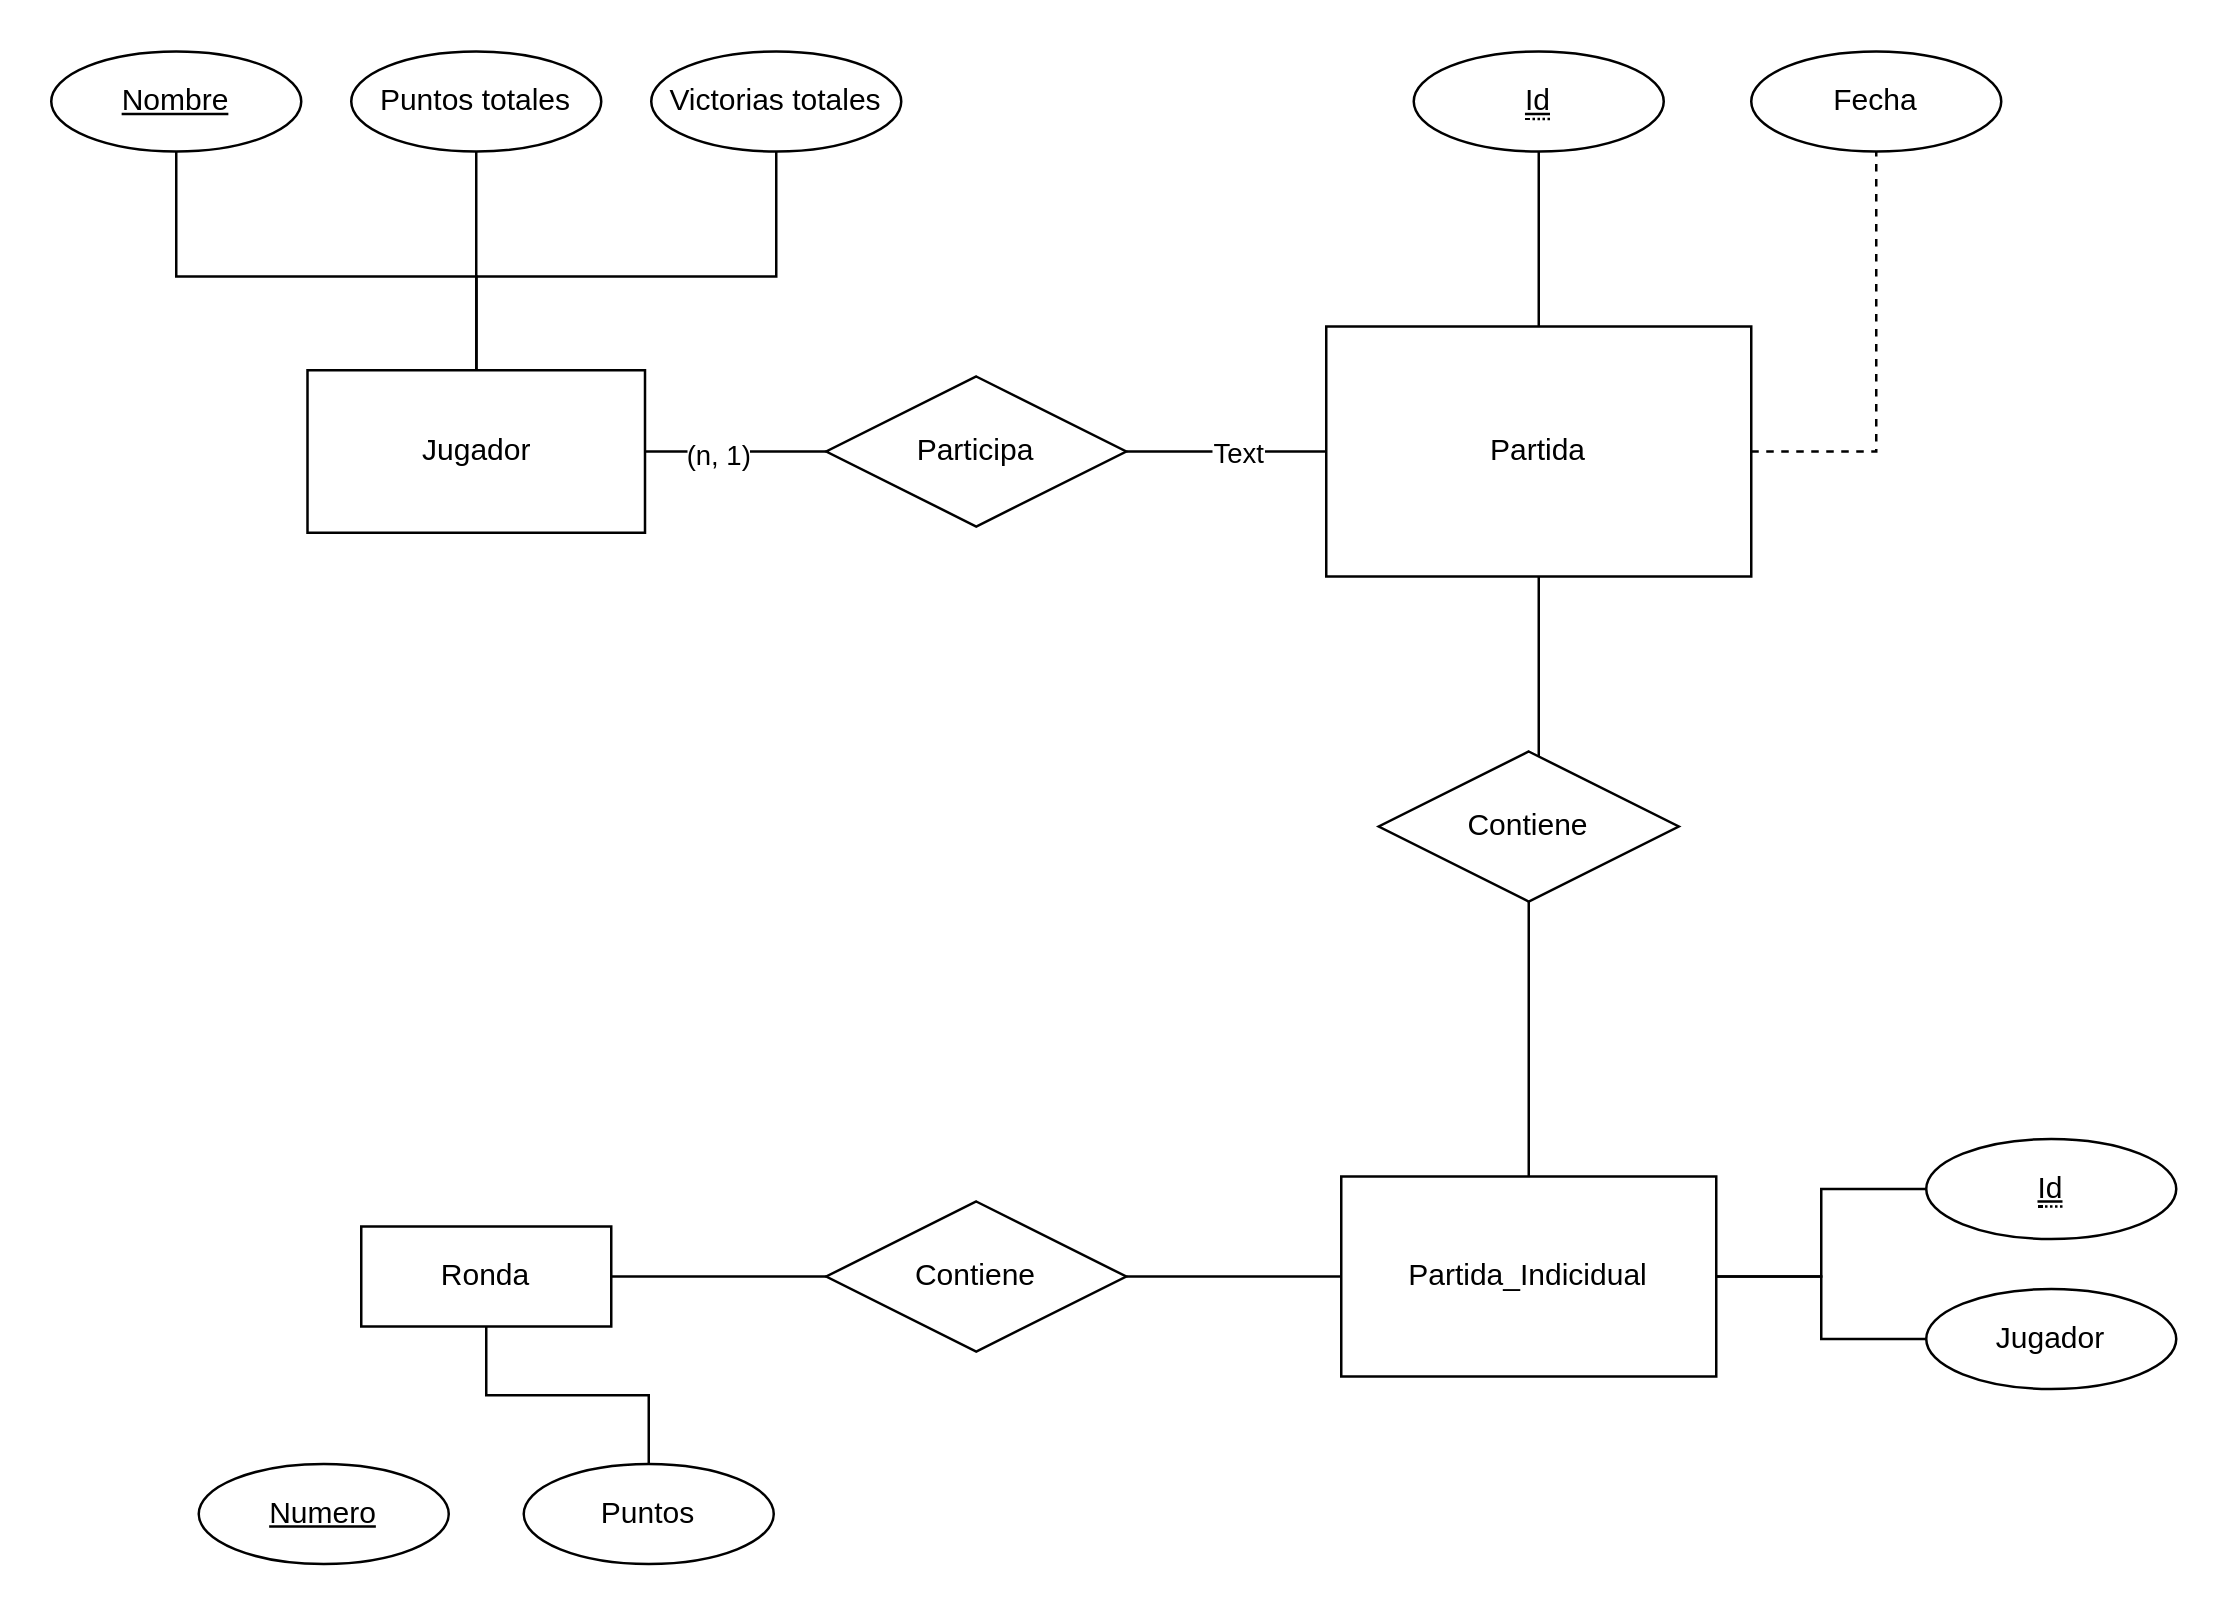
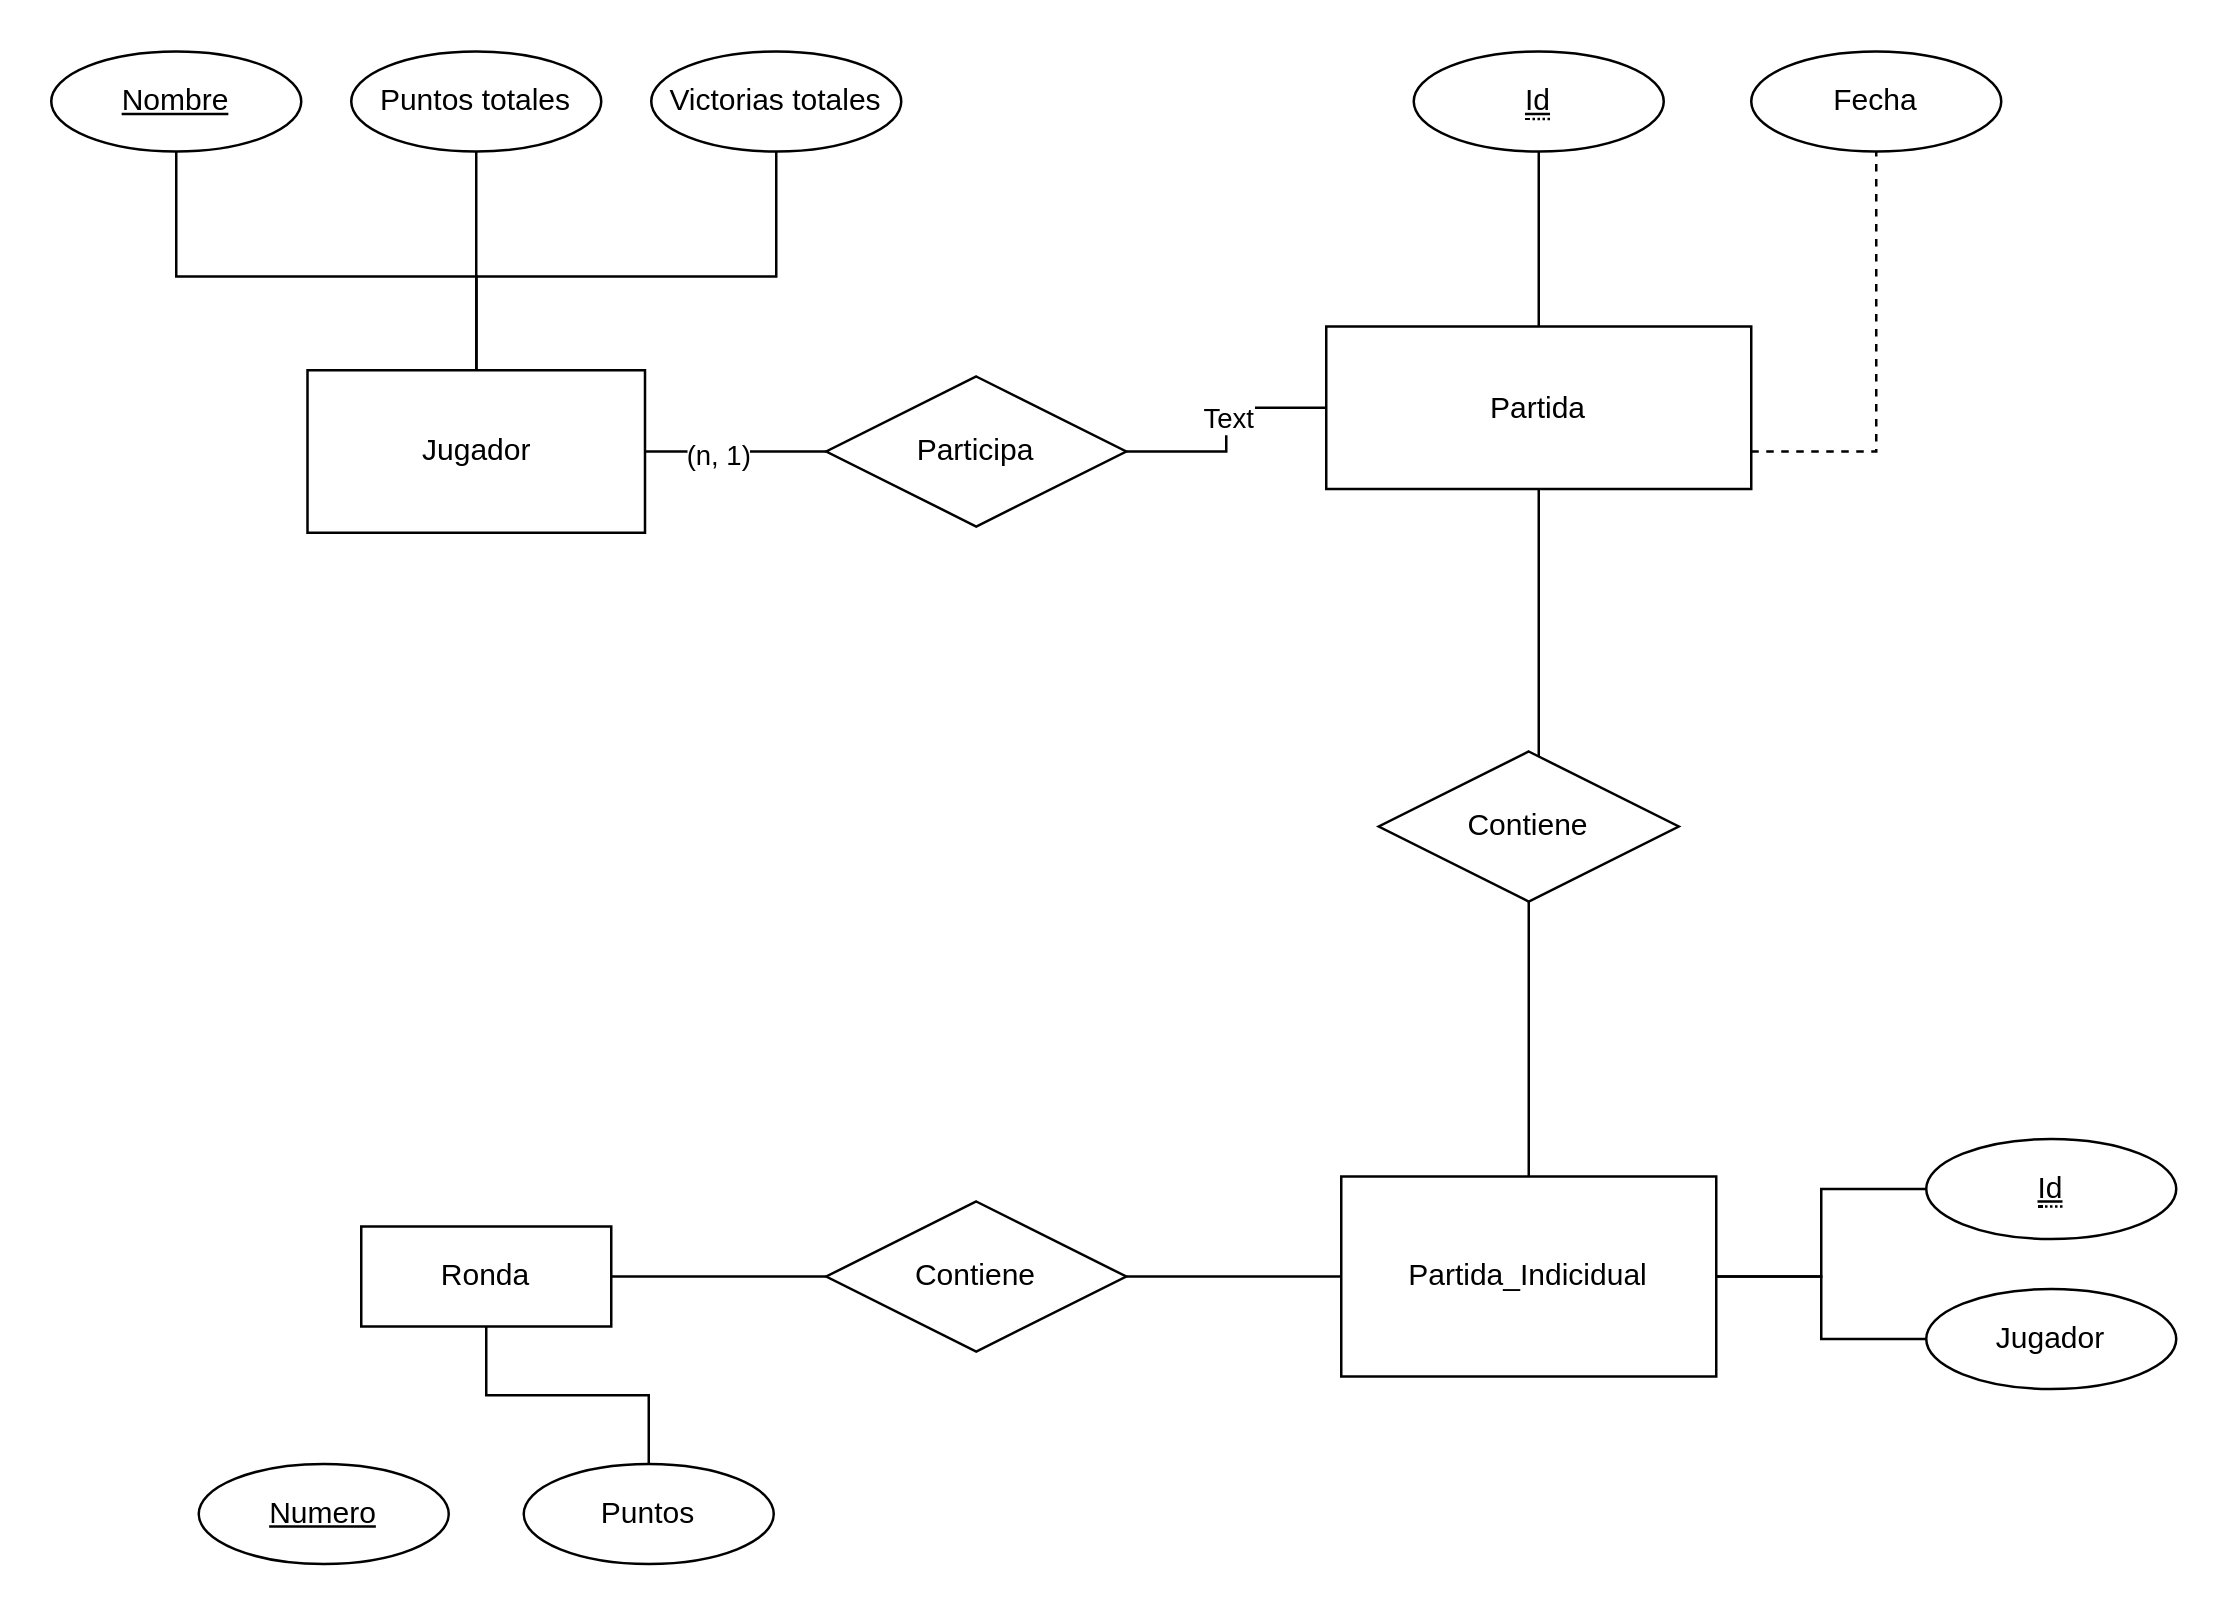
(1539, 451) -> (1539, 408)
